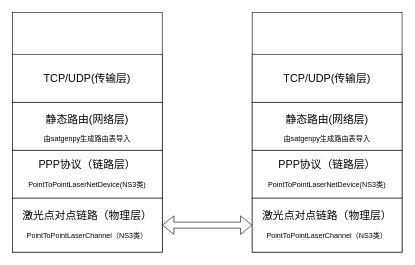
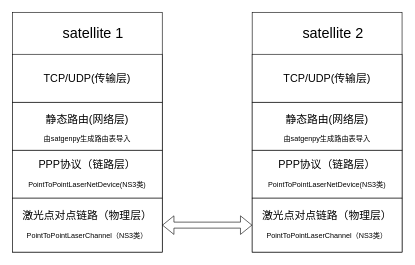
none -> (93, 33)
none -> (333, 33)
